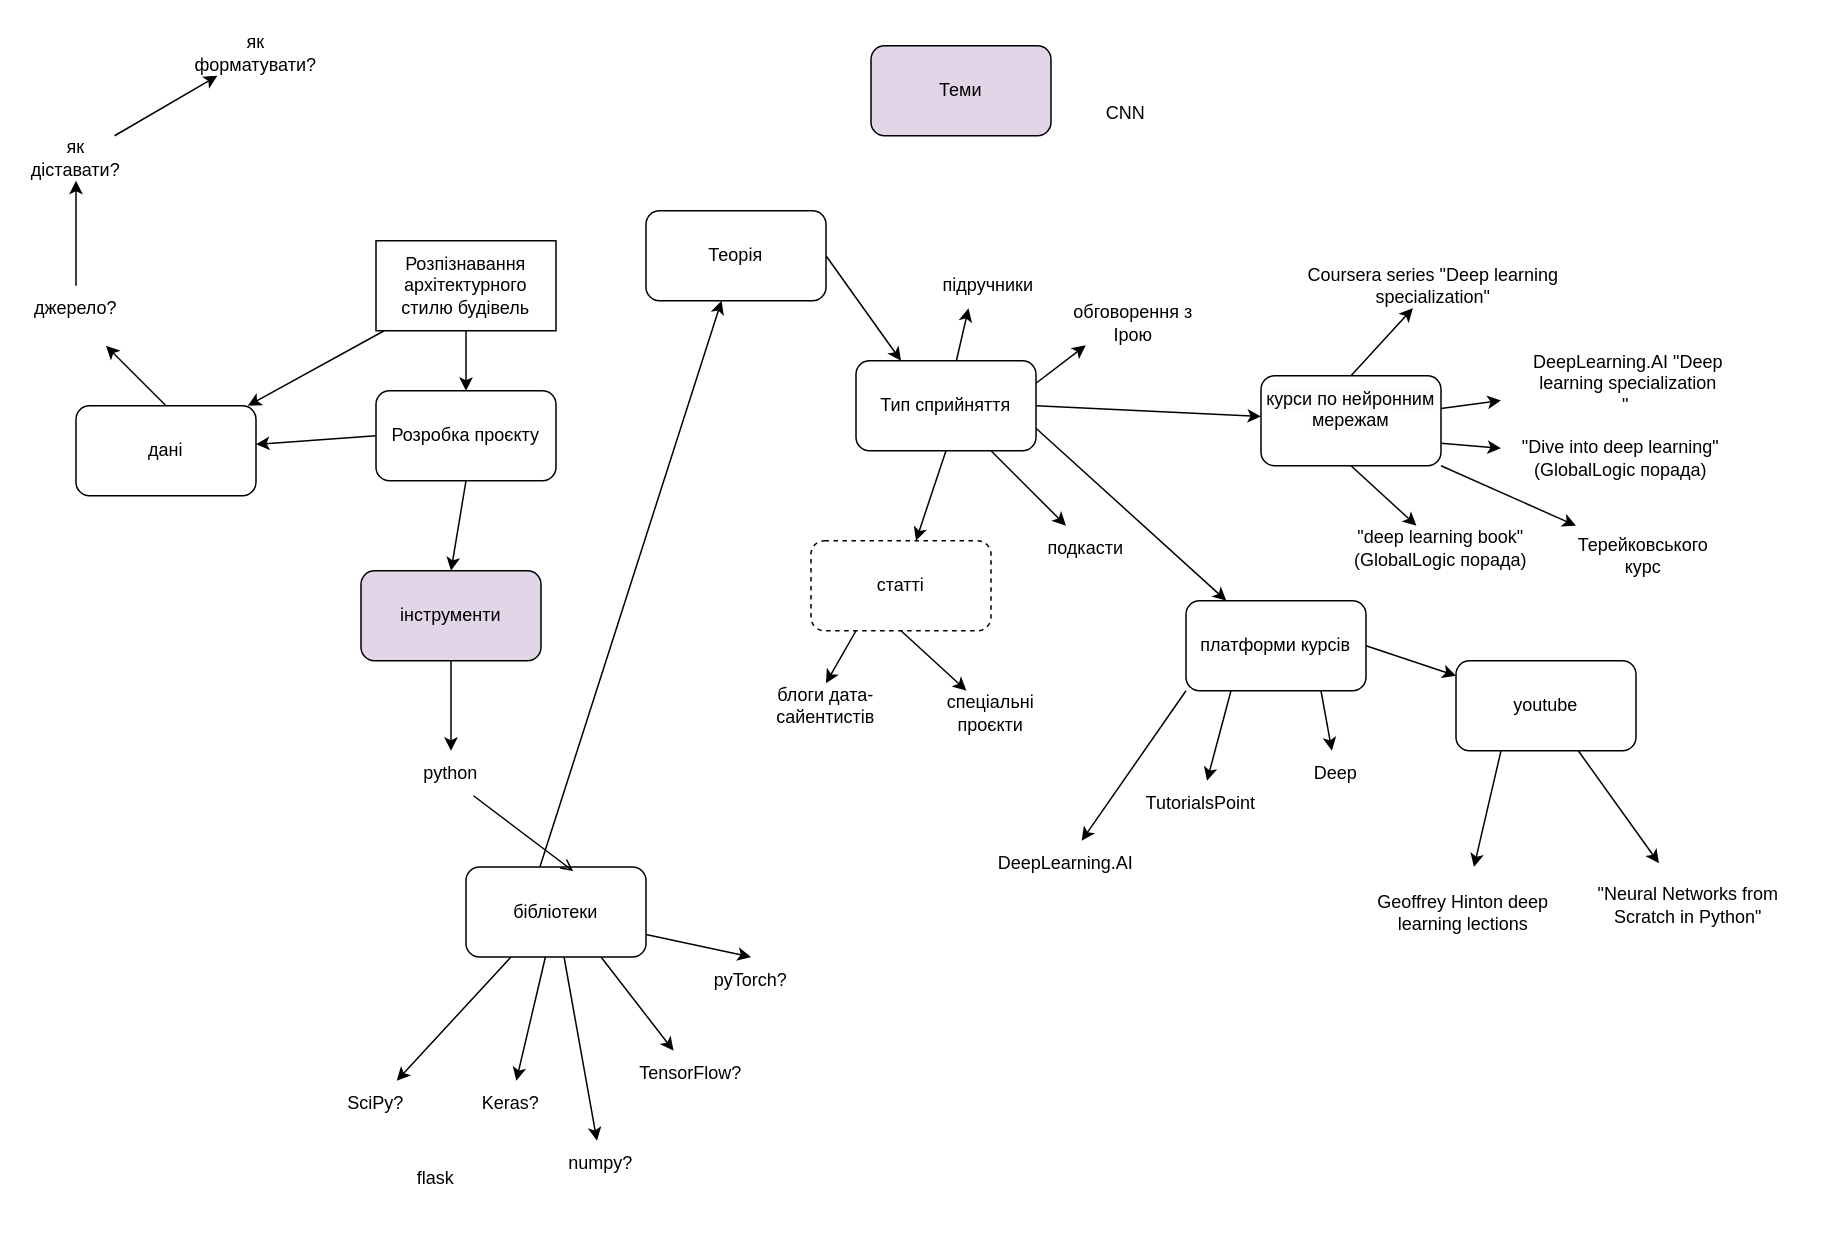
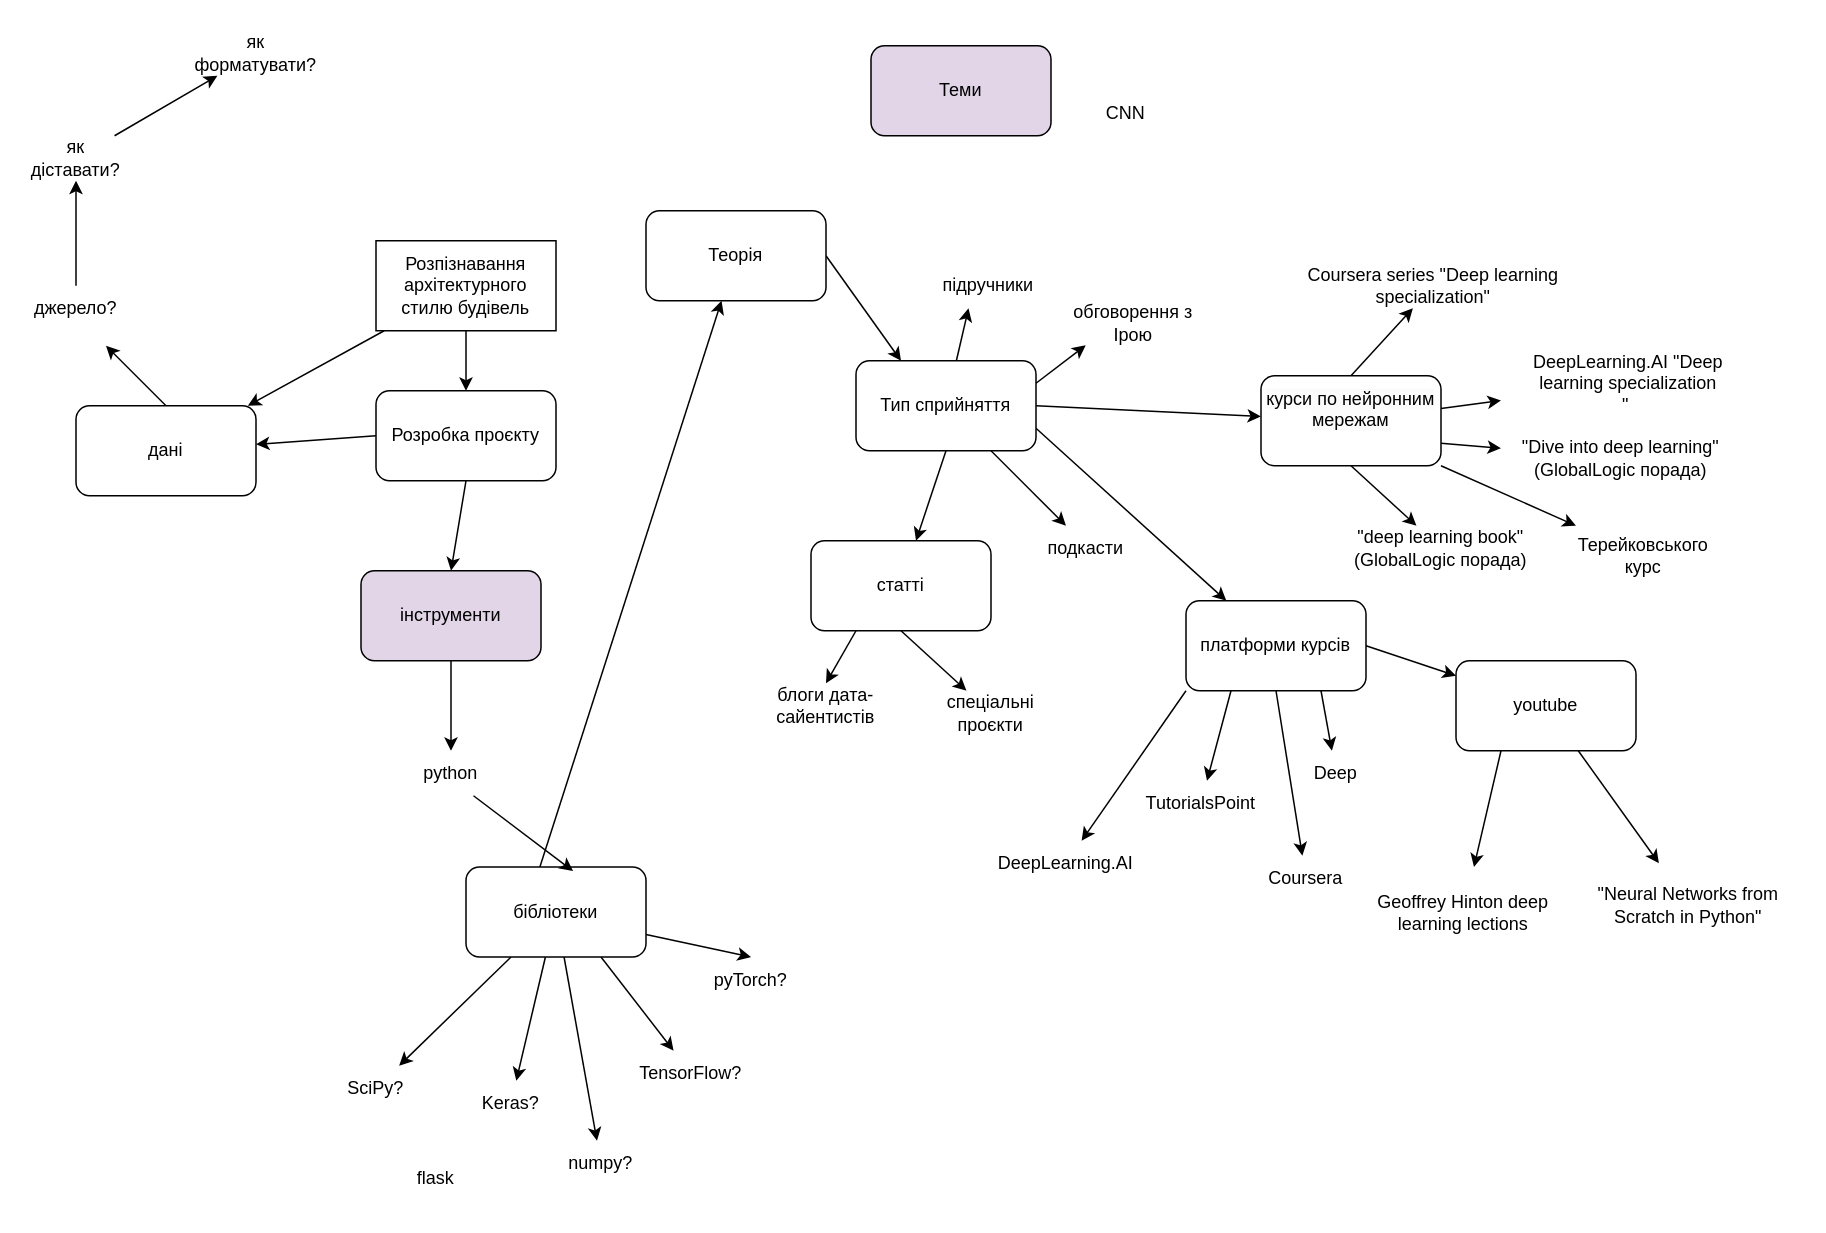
(901, 586) -> (901, 586)
none -> (1288, 768)
(565, 865) -> (564, 864)
none -> (1306, 878)
(376, 1103) -> (376, 1088)
